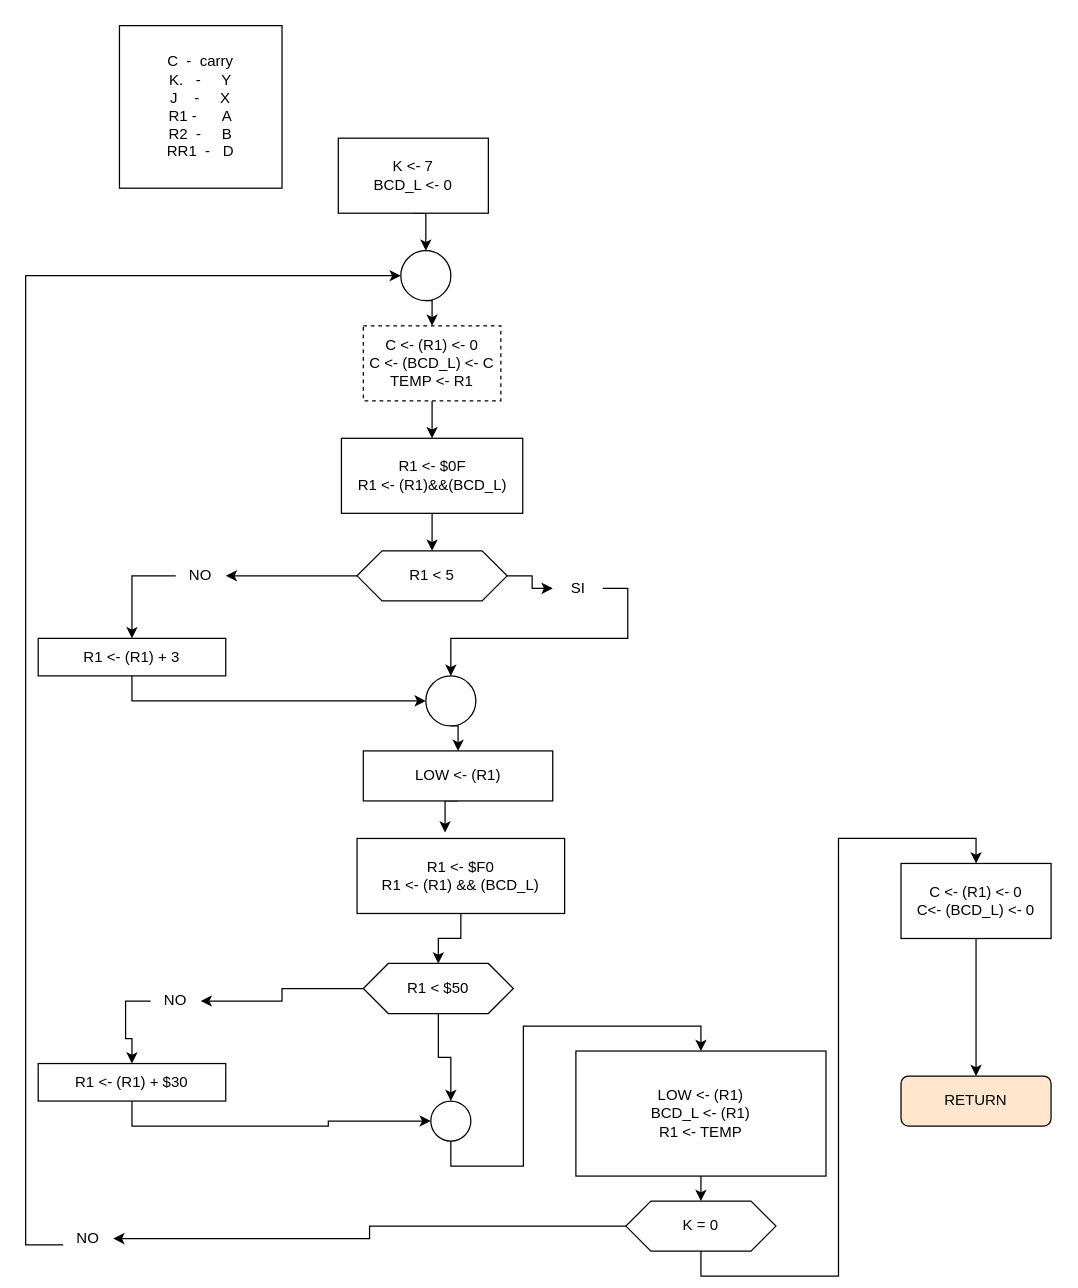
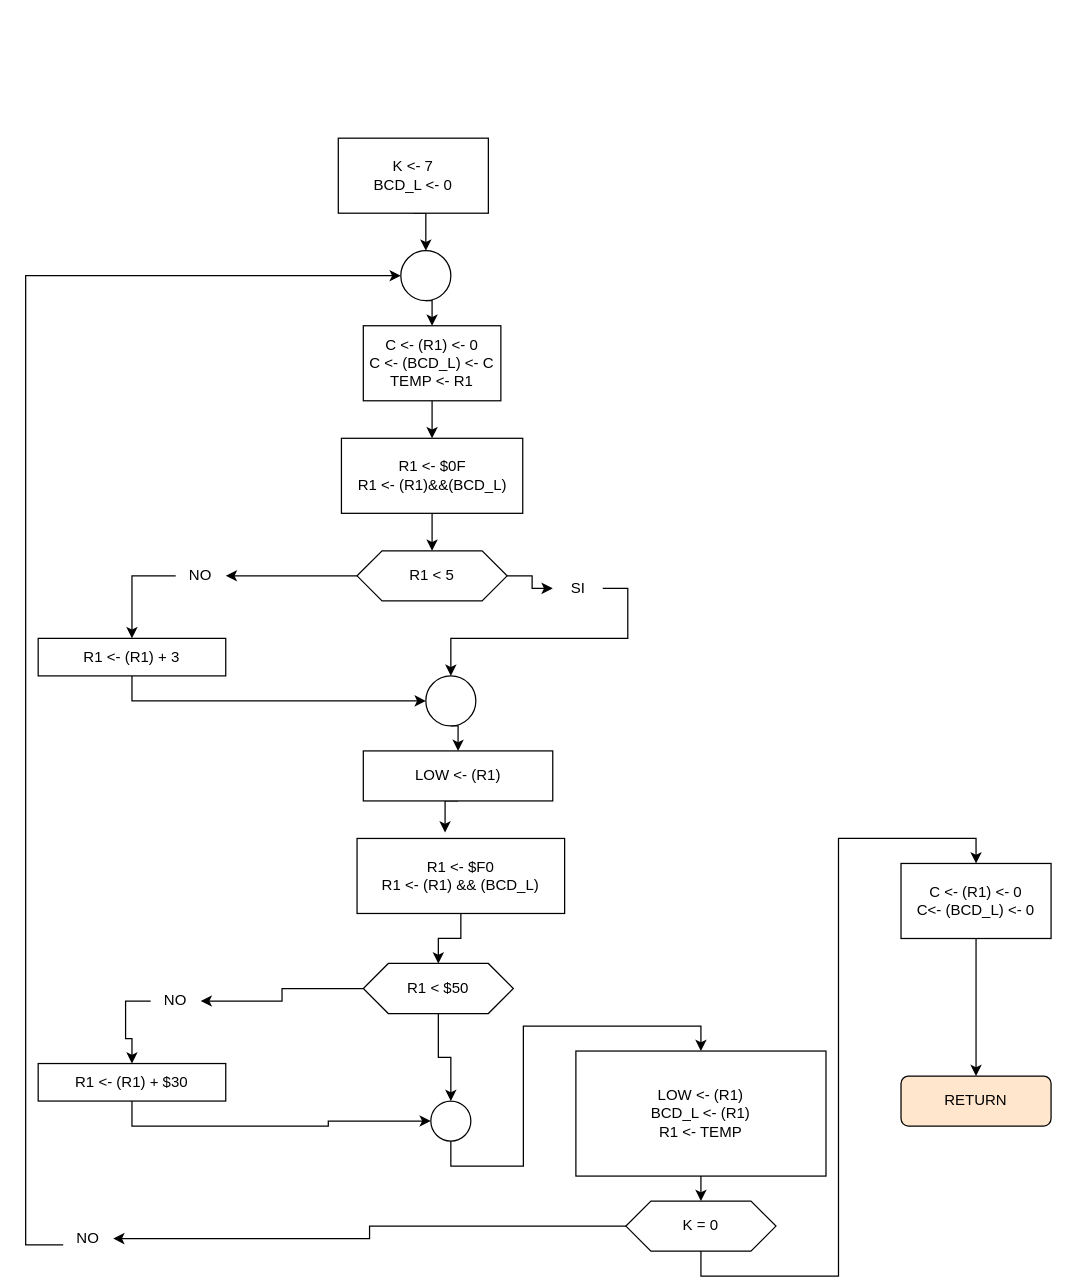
(201, 107) -> none
(432, 363) -> (432, 363)
